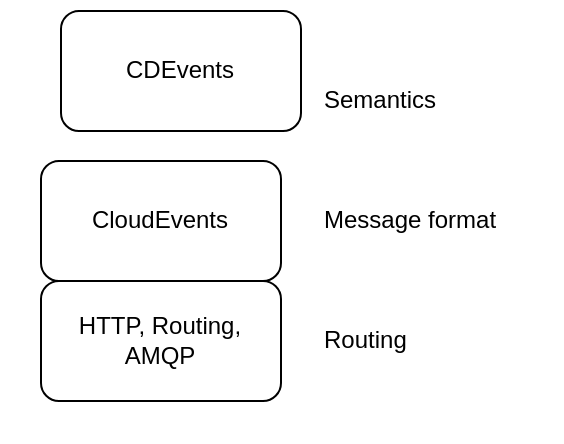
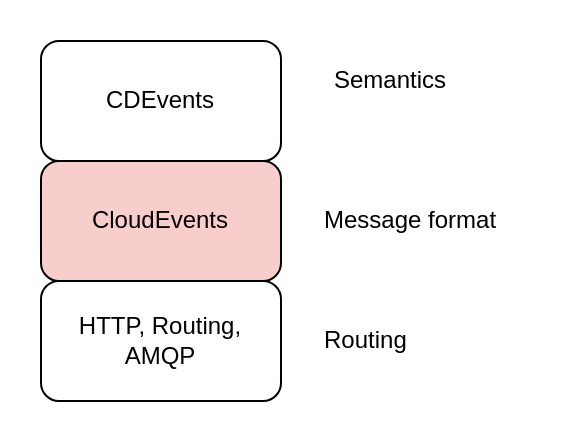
(181, 71) -> (161, 101)
(421, 101) -> (431, 81)
(161, 221) -> (161, 221)
